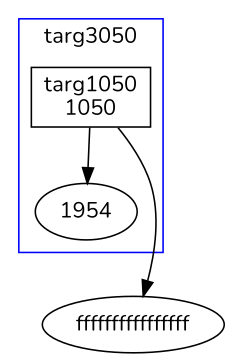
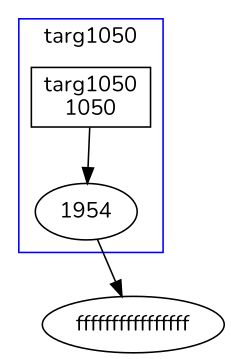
(91, 37) -> (91, 37)
(154, 196) -> (107, 263)
